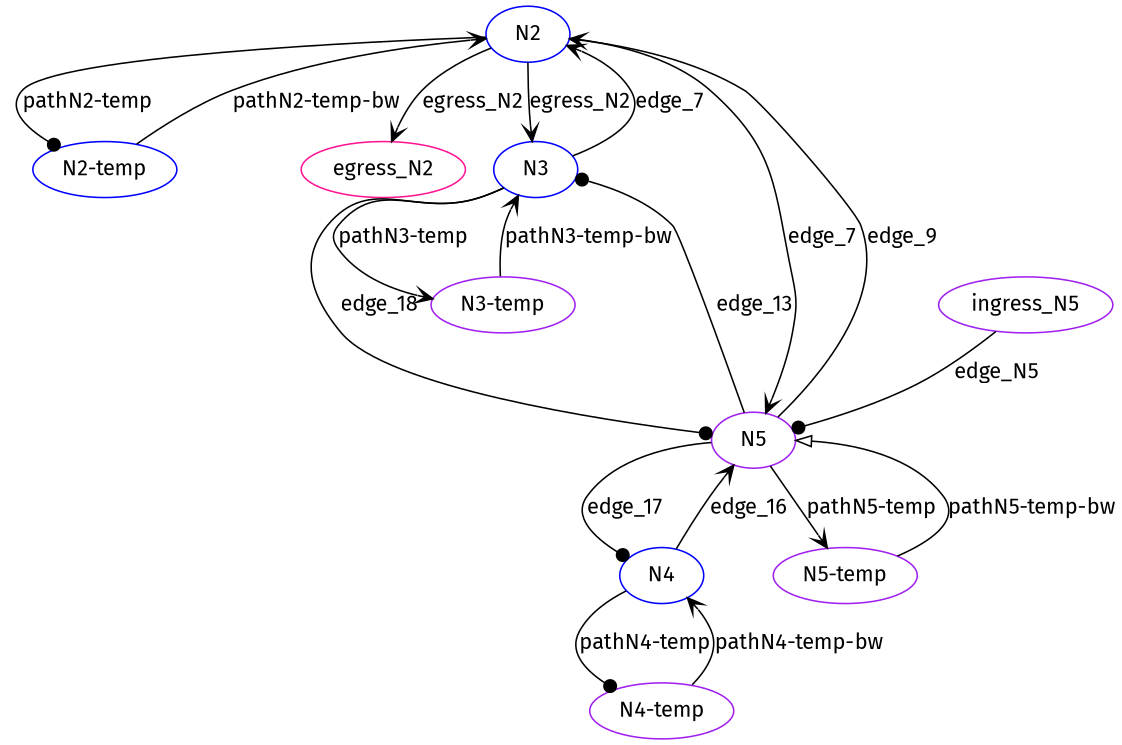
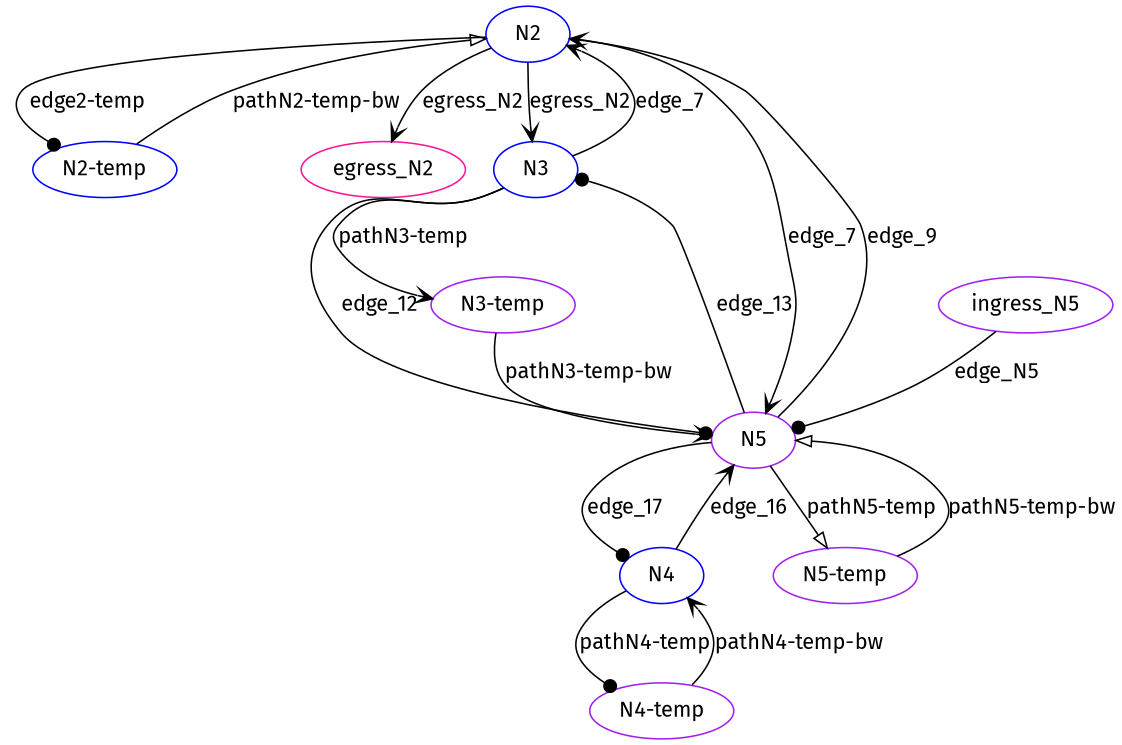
(296, 70) -> (296, 70)
(88, 102) -> (88, 102)
(501, 242) -> (512, 391)
(379, 305) -> (379, 305)
(794, 500) -> (794, 500)
